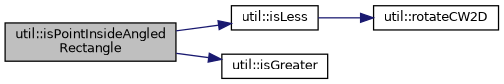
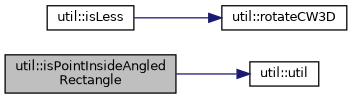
(436, 18) -> (284, 18)
(197, 28) -> none
(275, 66) -> (284, 74)
